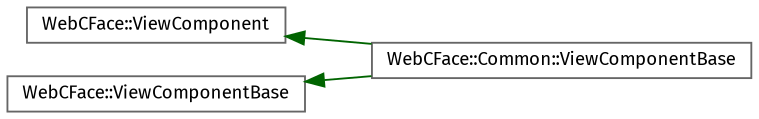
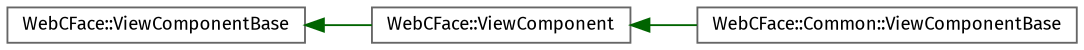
(348, 78) -> (348, 25)
